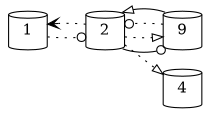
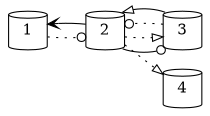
(72, 23) -> (72, 23)
(183, 31) -> (183, 31)
